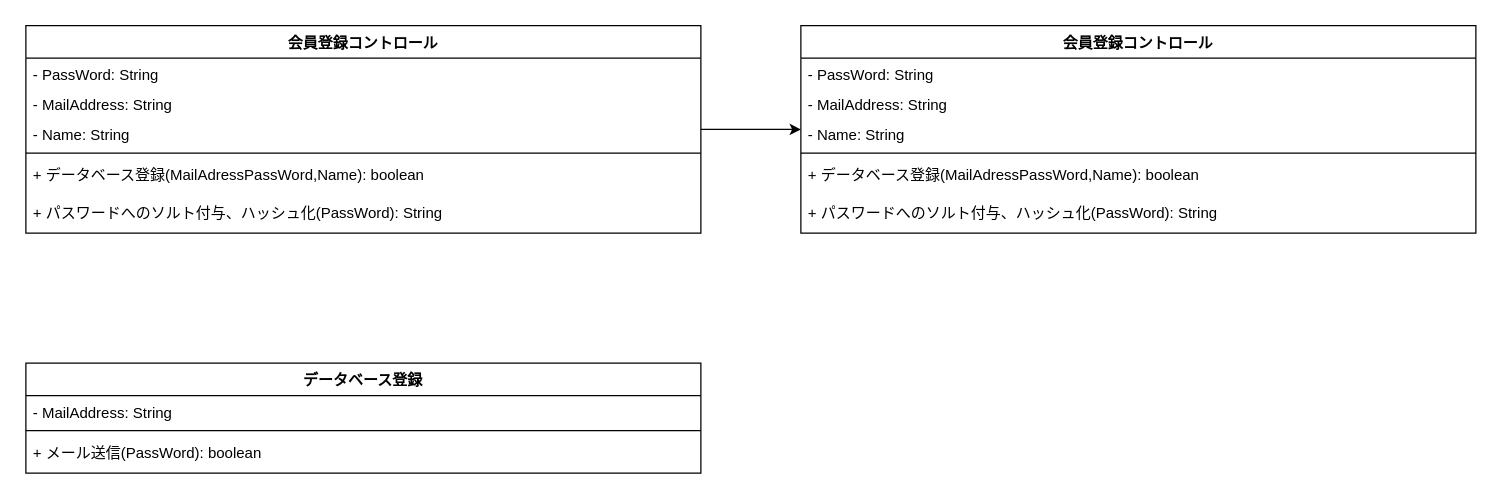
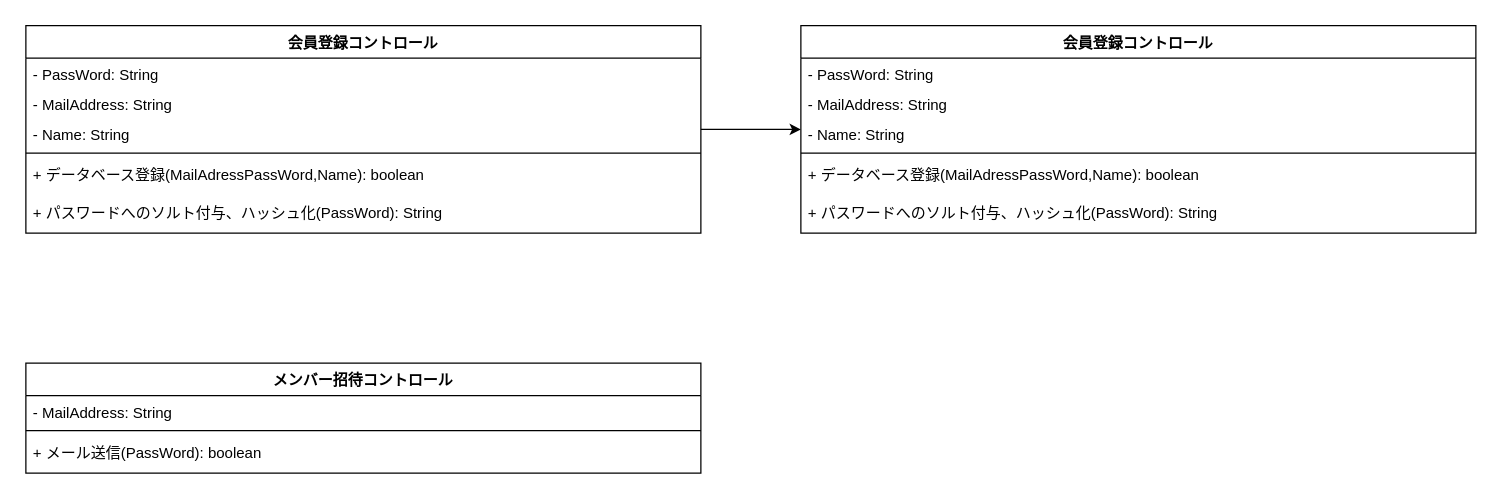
(363, 381) -> (363, 381)
